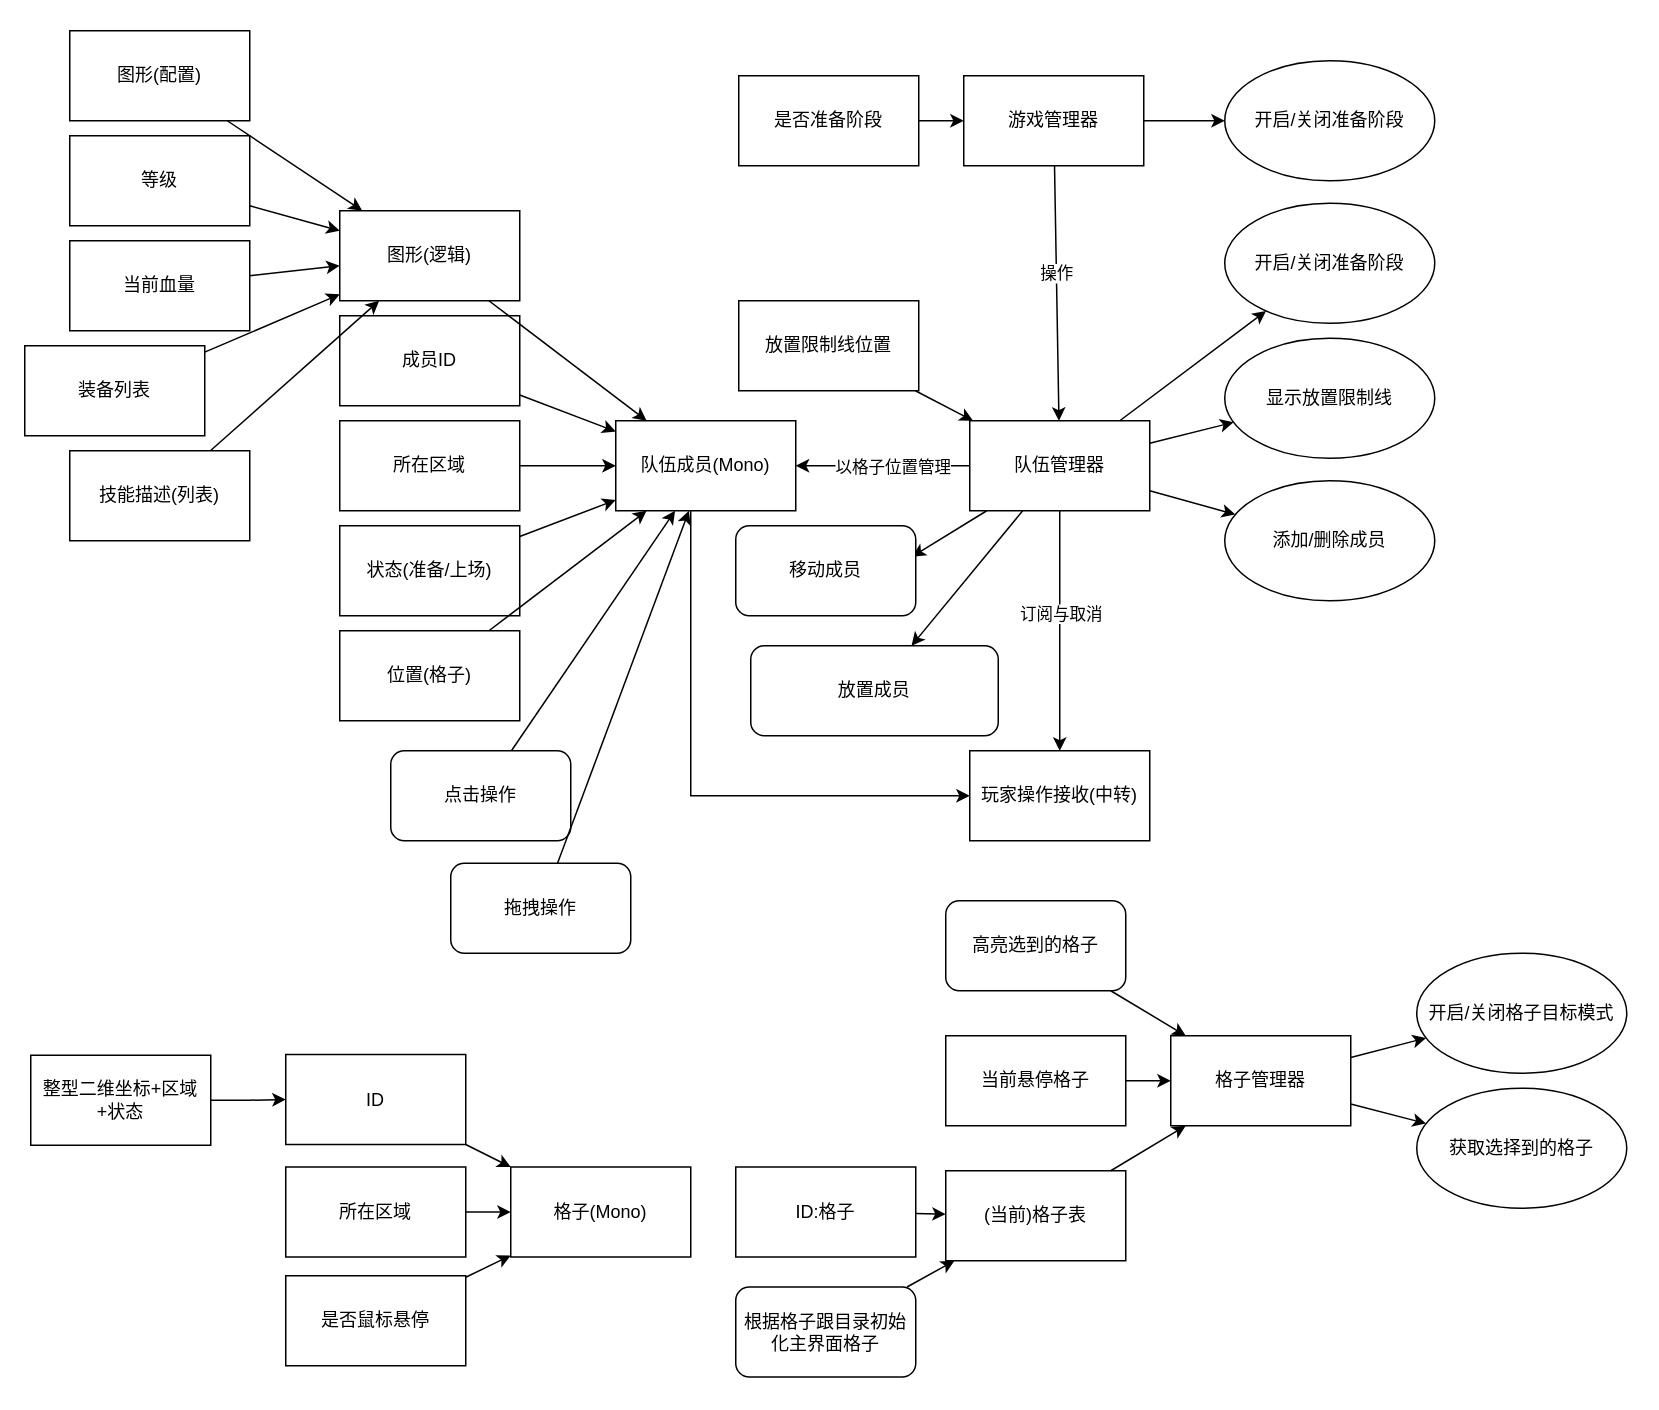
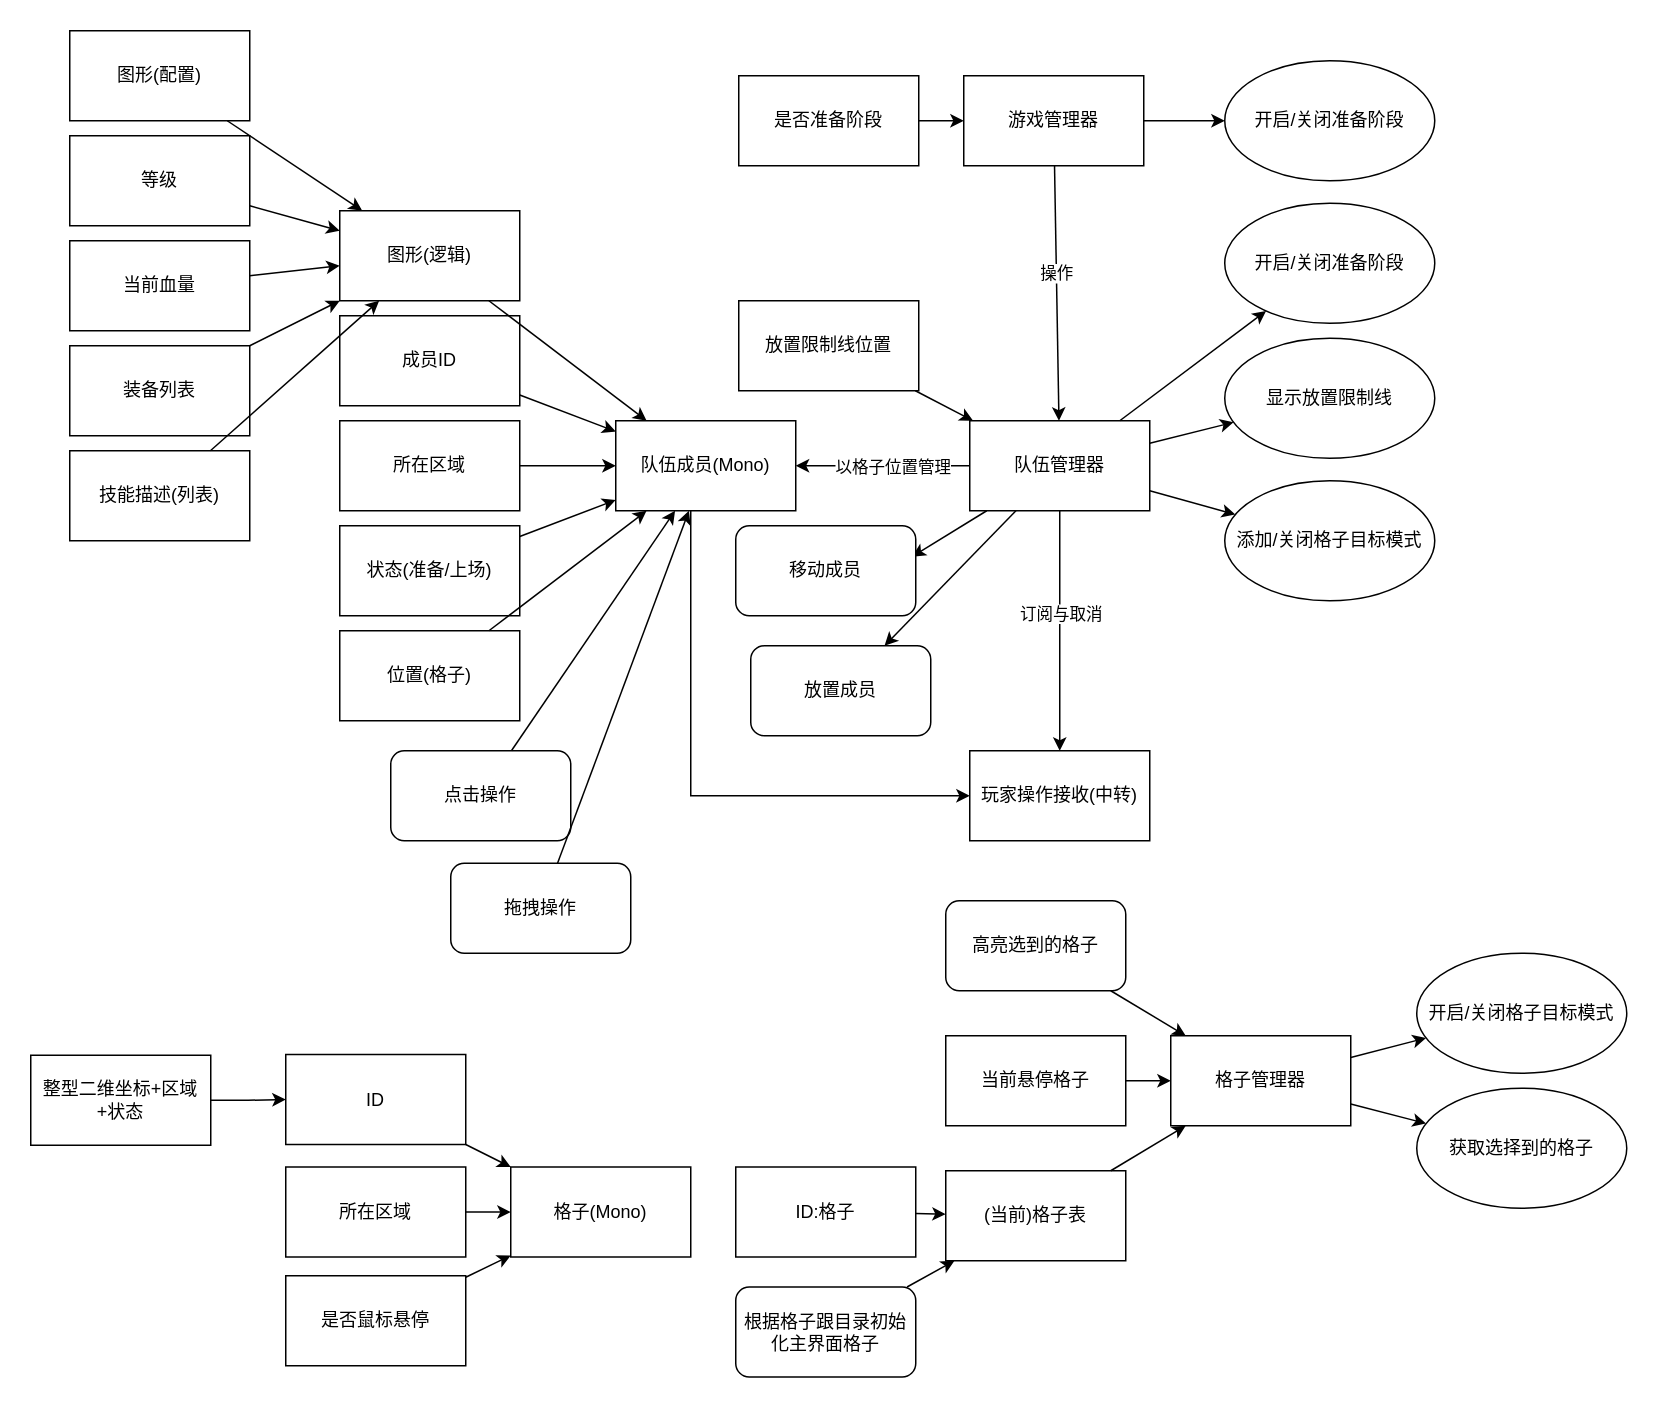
(115, 391) -> (160, 391)
(1330, 541) -> (1330, 541)
(875, 691) -> (841, 691)
